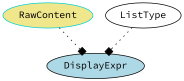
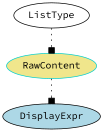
(122, 38) -> (52, 37)
